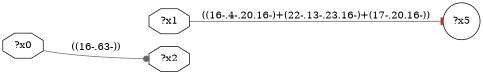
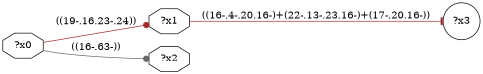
(462, 21) -> (462, 21)
none -> (93, 34)
